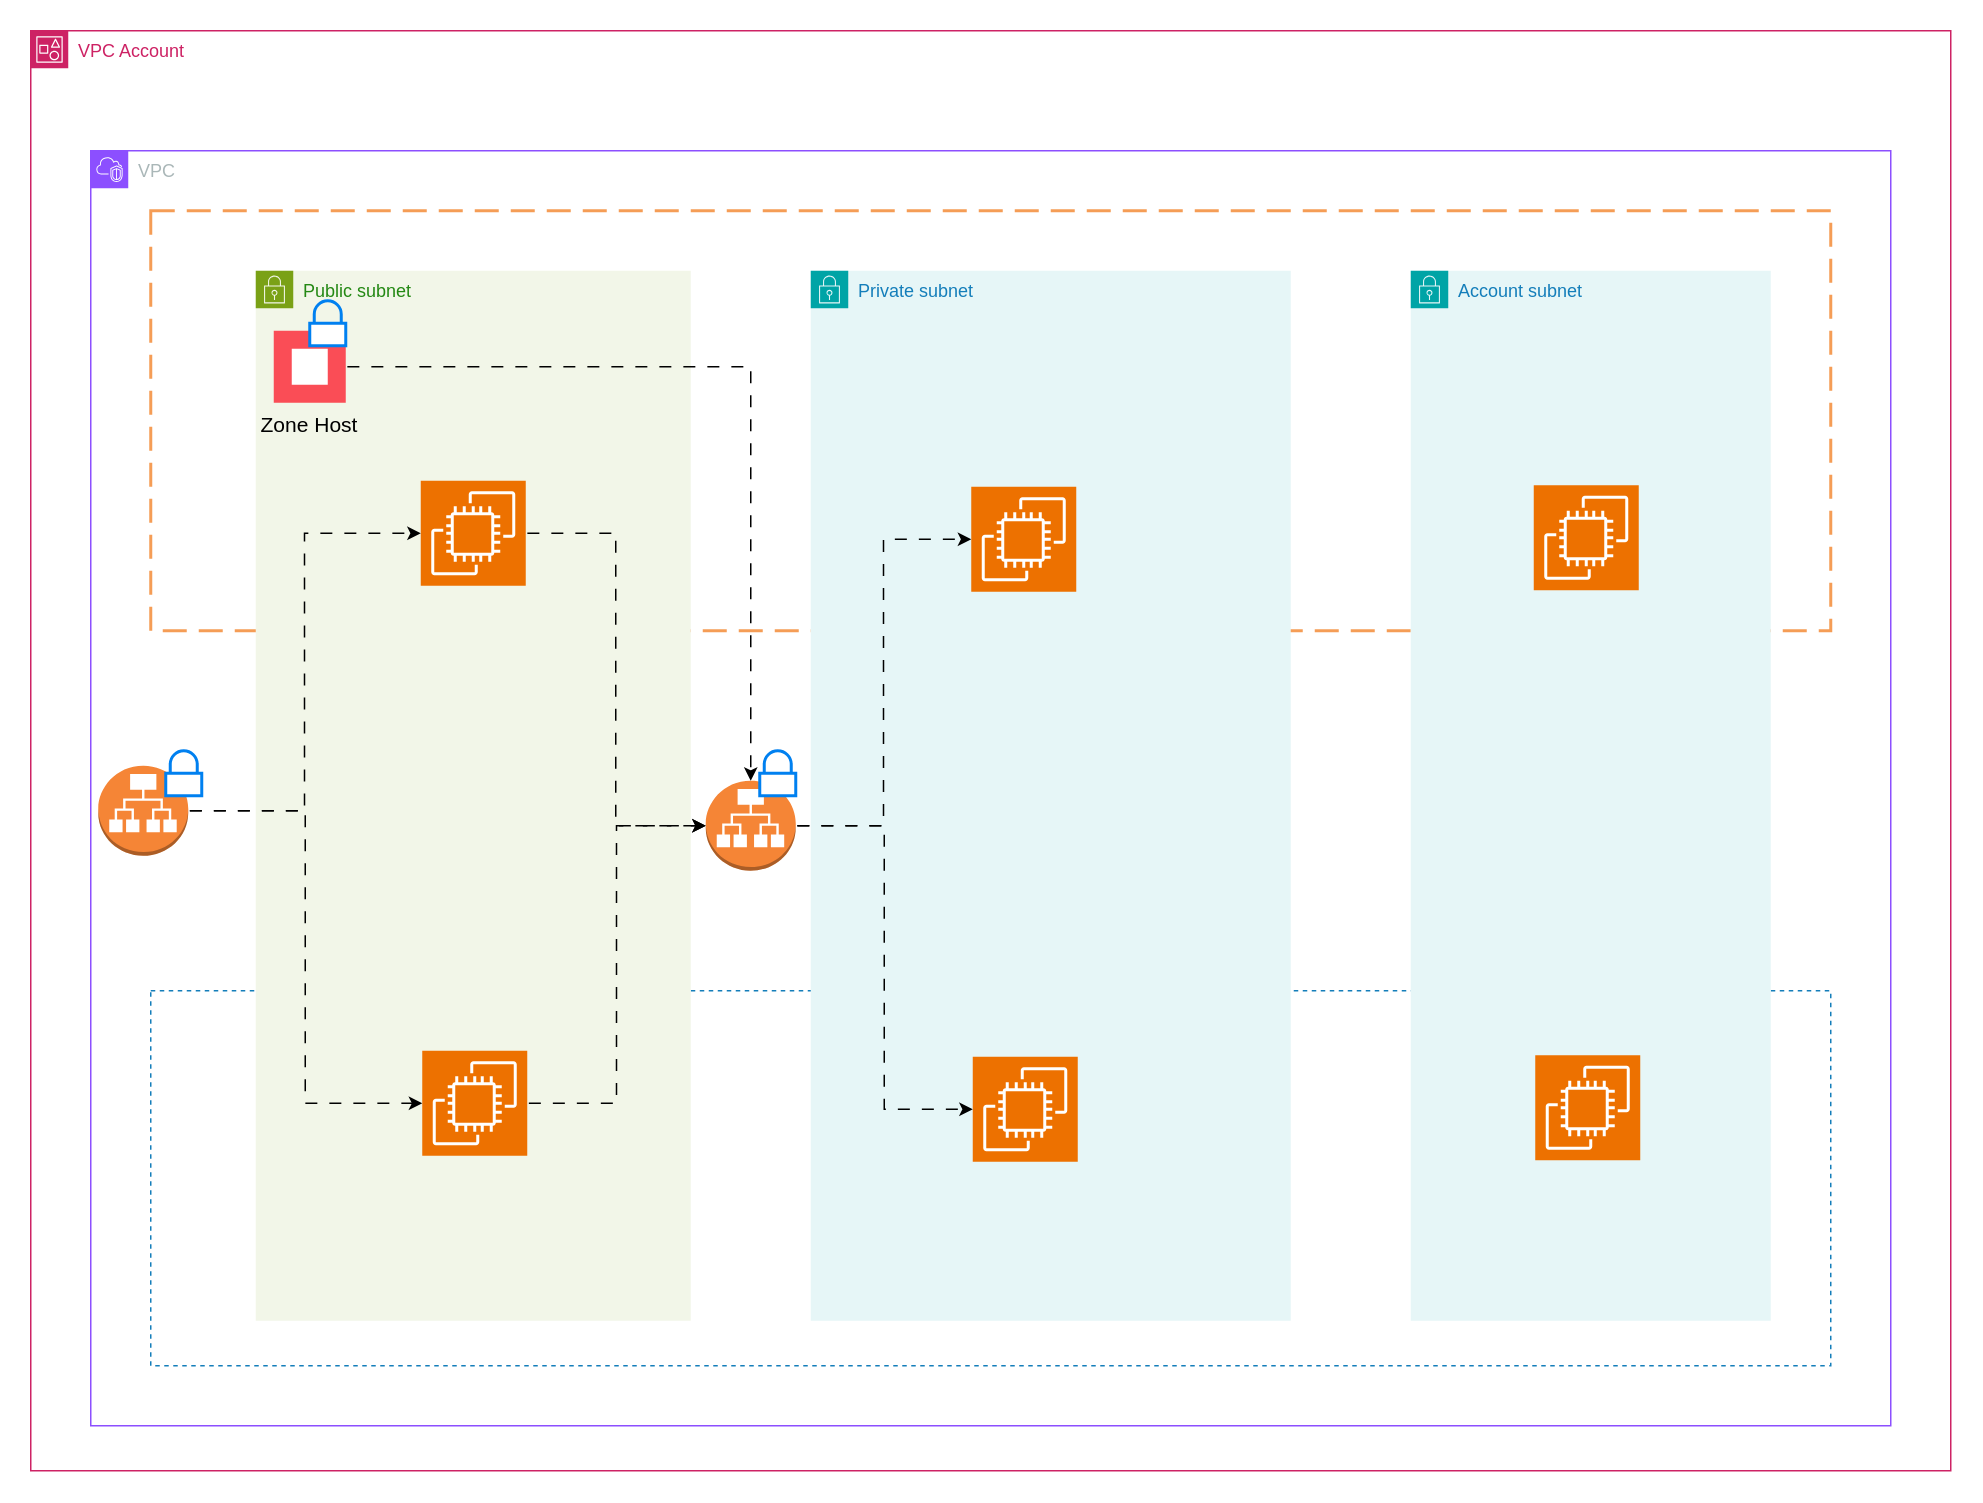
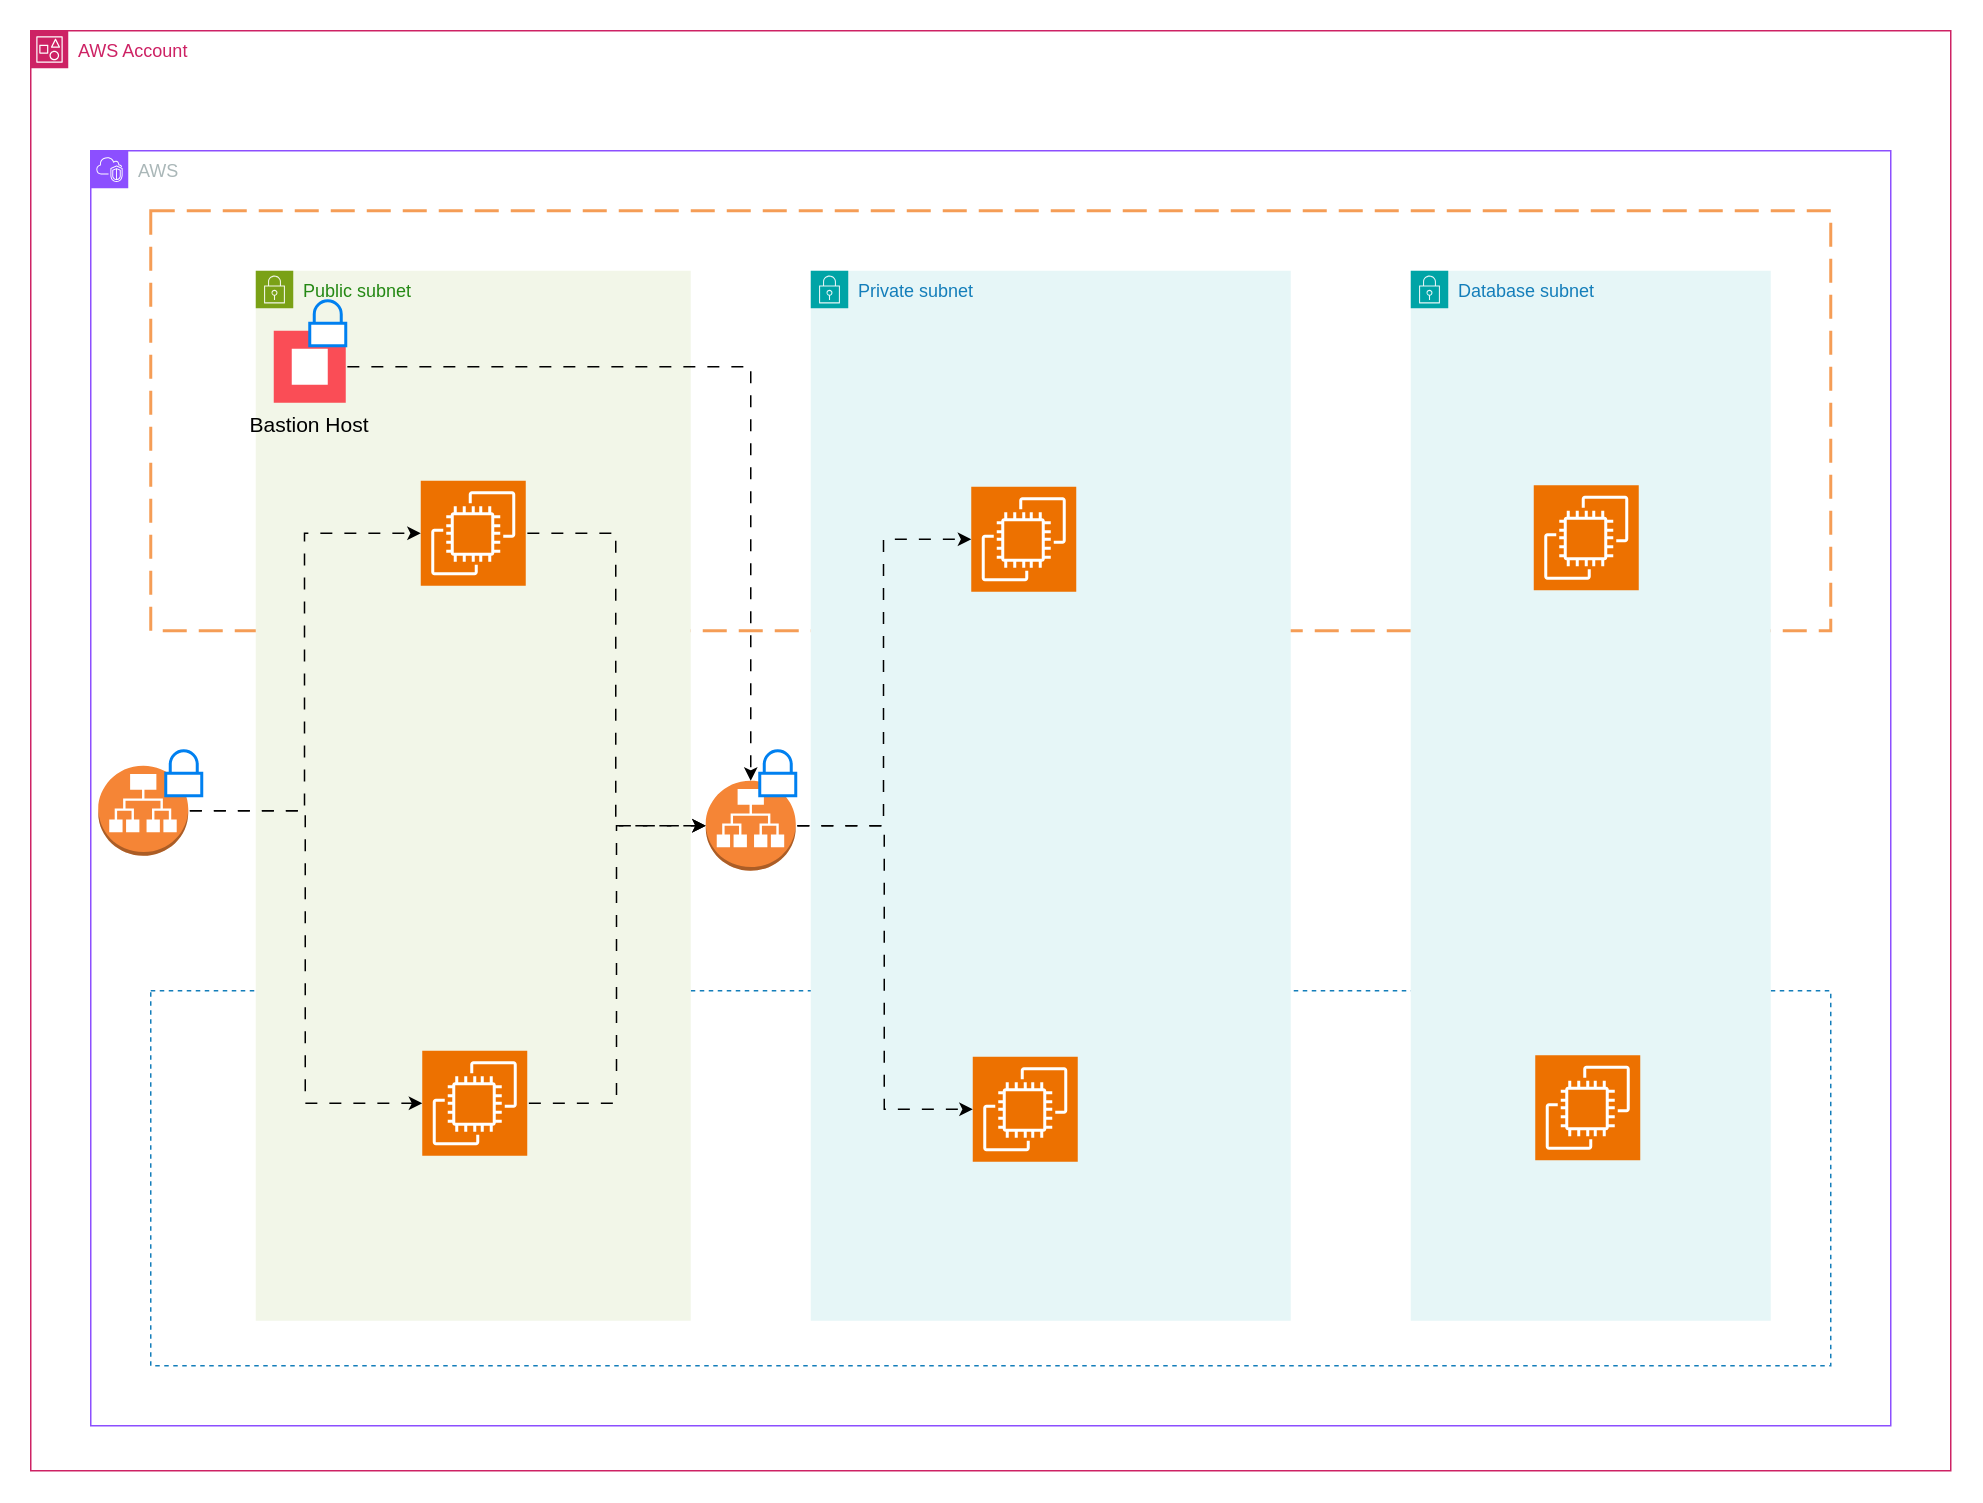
(132, 52) -> (132, 52)
(154, 172) -> (154, 172)
(1527, 292) -> (1532, 292)
(309, 425) -> (309, 425)
